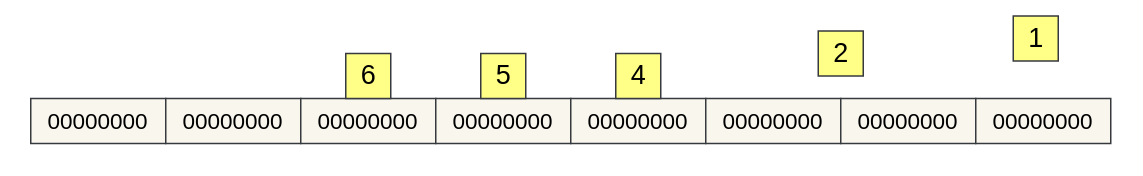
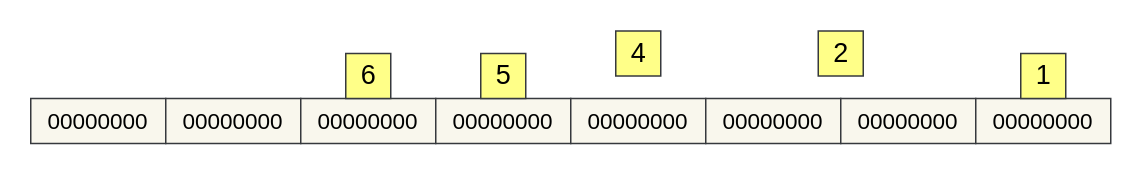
(1036, 38) -> (1043, 76)
(638, 76) -> (638, 53)
